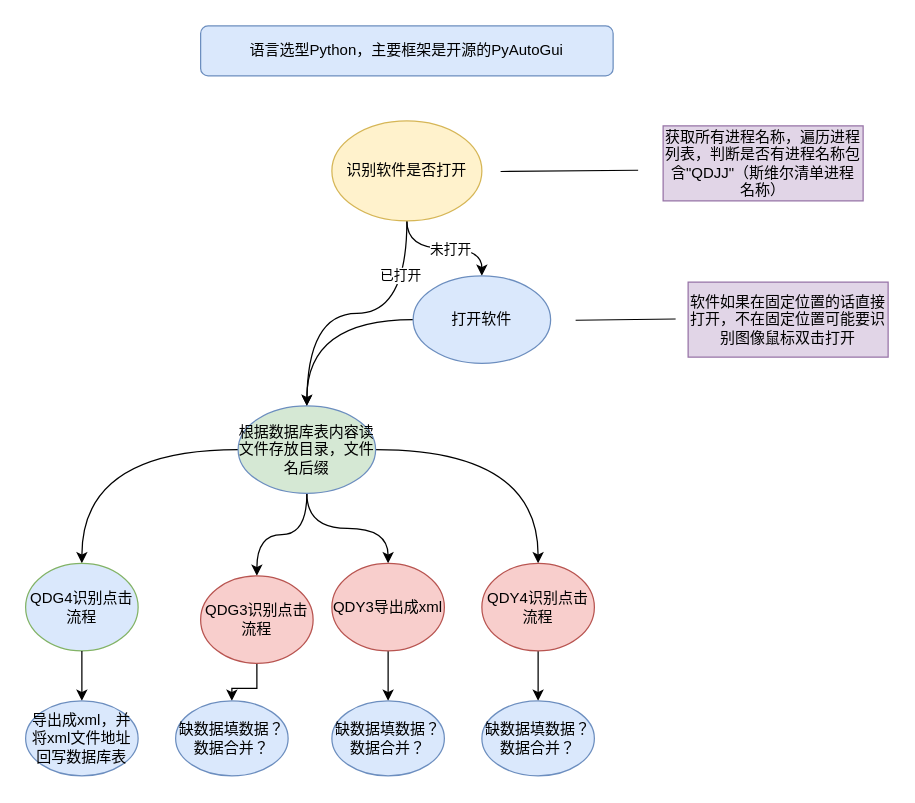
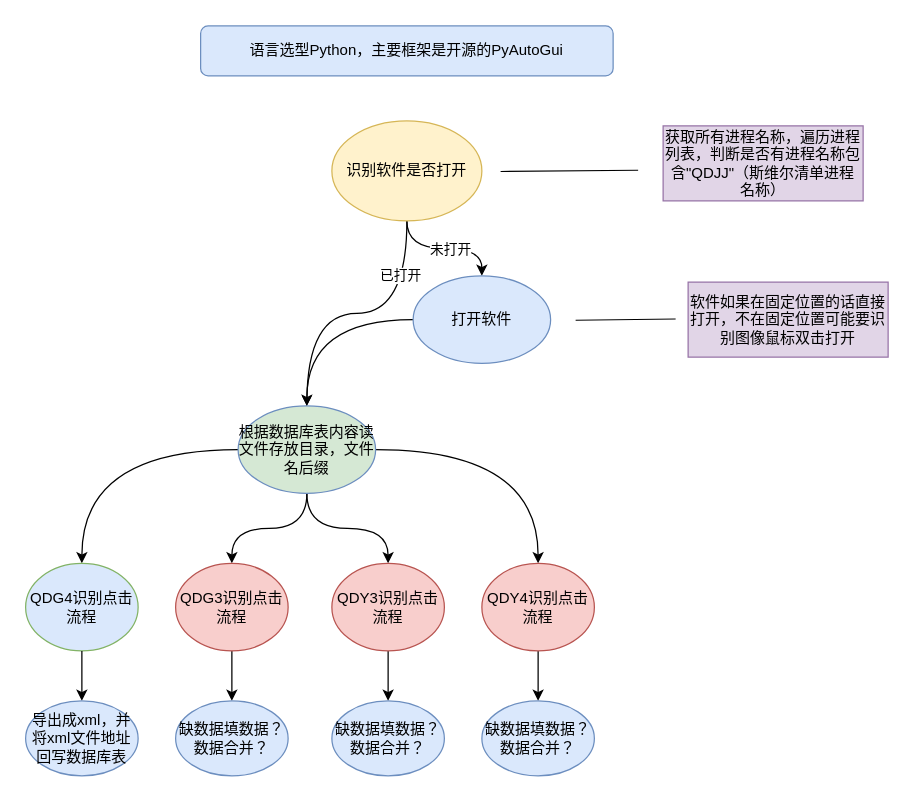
(388, 607) -> (388, 607)
(257, 619) -> (232, 607)
